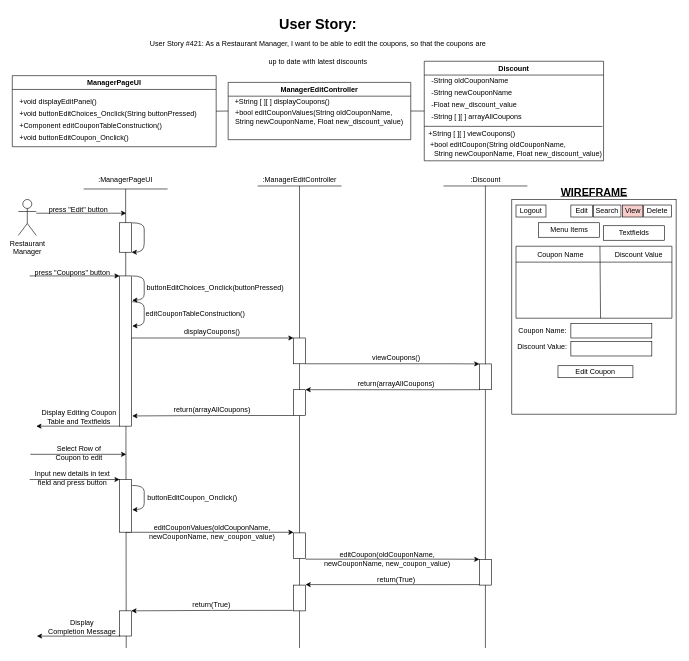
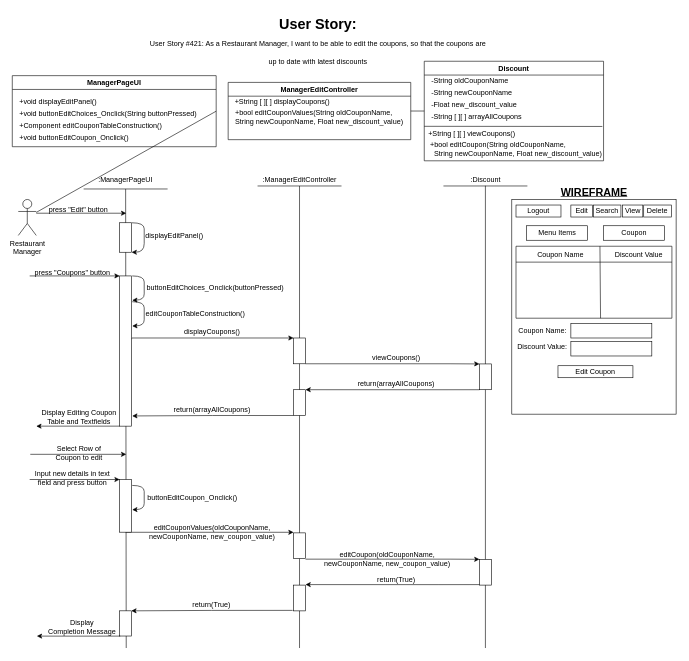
(222, 111) -> (126, 162)
(531, 211) -> (539, 211)
(633, 211) -> (633, 211)
(569, 230) -> (557, 233)
(635, 233) -> (635, 233)
none -> (174, 235)
